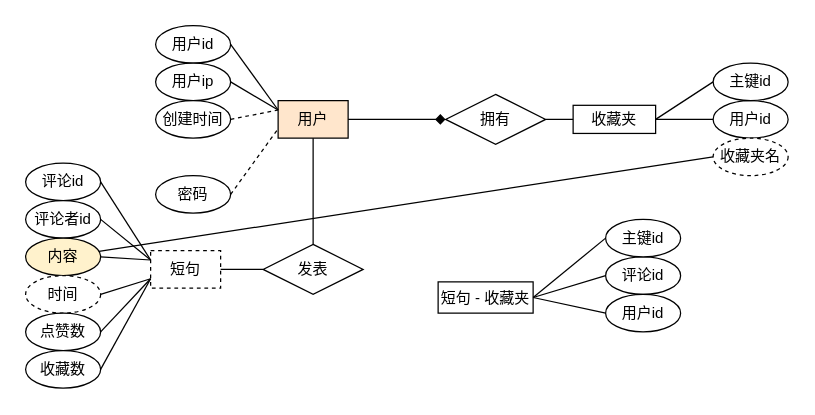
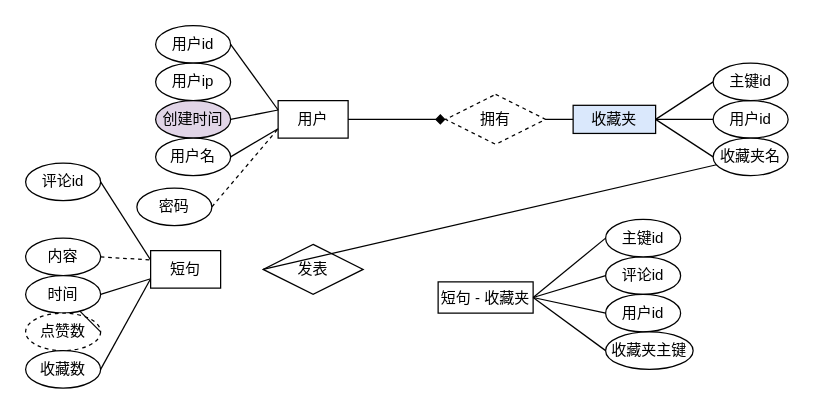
(251, 94) -> none
(252, 115) -> (252, 115)
(193, 119) -> (193, 119)
(313, 119) -> (313, 119)
(496, 119) -> (496, 119)
(614, 119) -> (614, 119)
none -> (250, 145)
none -> (193, 157)
(751, 157) -> (751, 157)
(313, 191) -> none
(193, 194) -> (174, 207)
(407, 204) -> (686, 139)
(63, 219) -> none
(126, 240) -> none
(63, 257) -> (63, 257)
(127, 259) -> (127, 259)
(186, 269) -> (186, 269)
(242, 269) -> (489, 217)
(63, 294) -> (63, 294)
(121, 310) -> (91, 322)
none -> (571, 325)
(63, 332) -> (63, 332)
none -> (649, 351)
